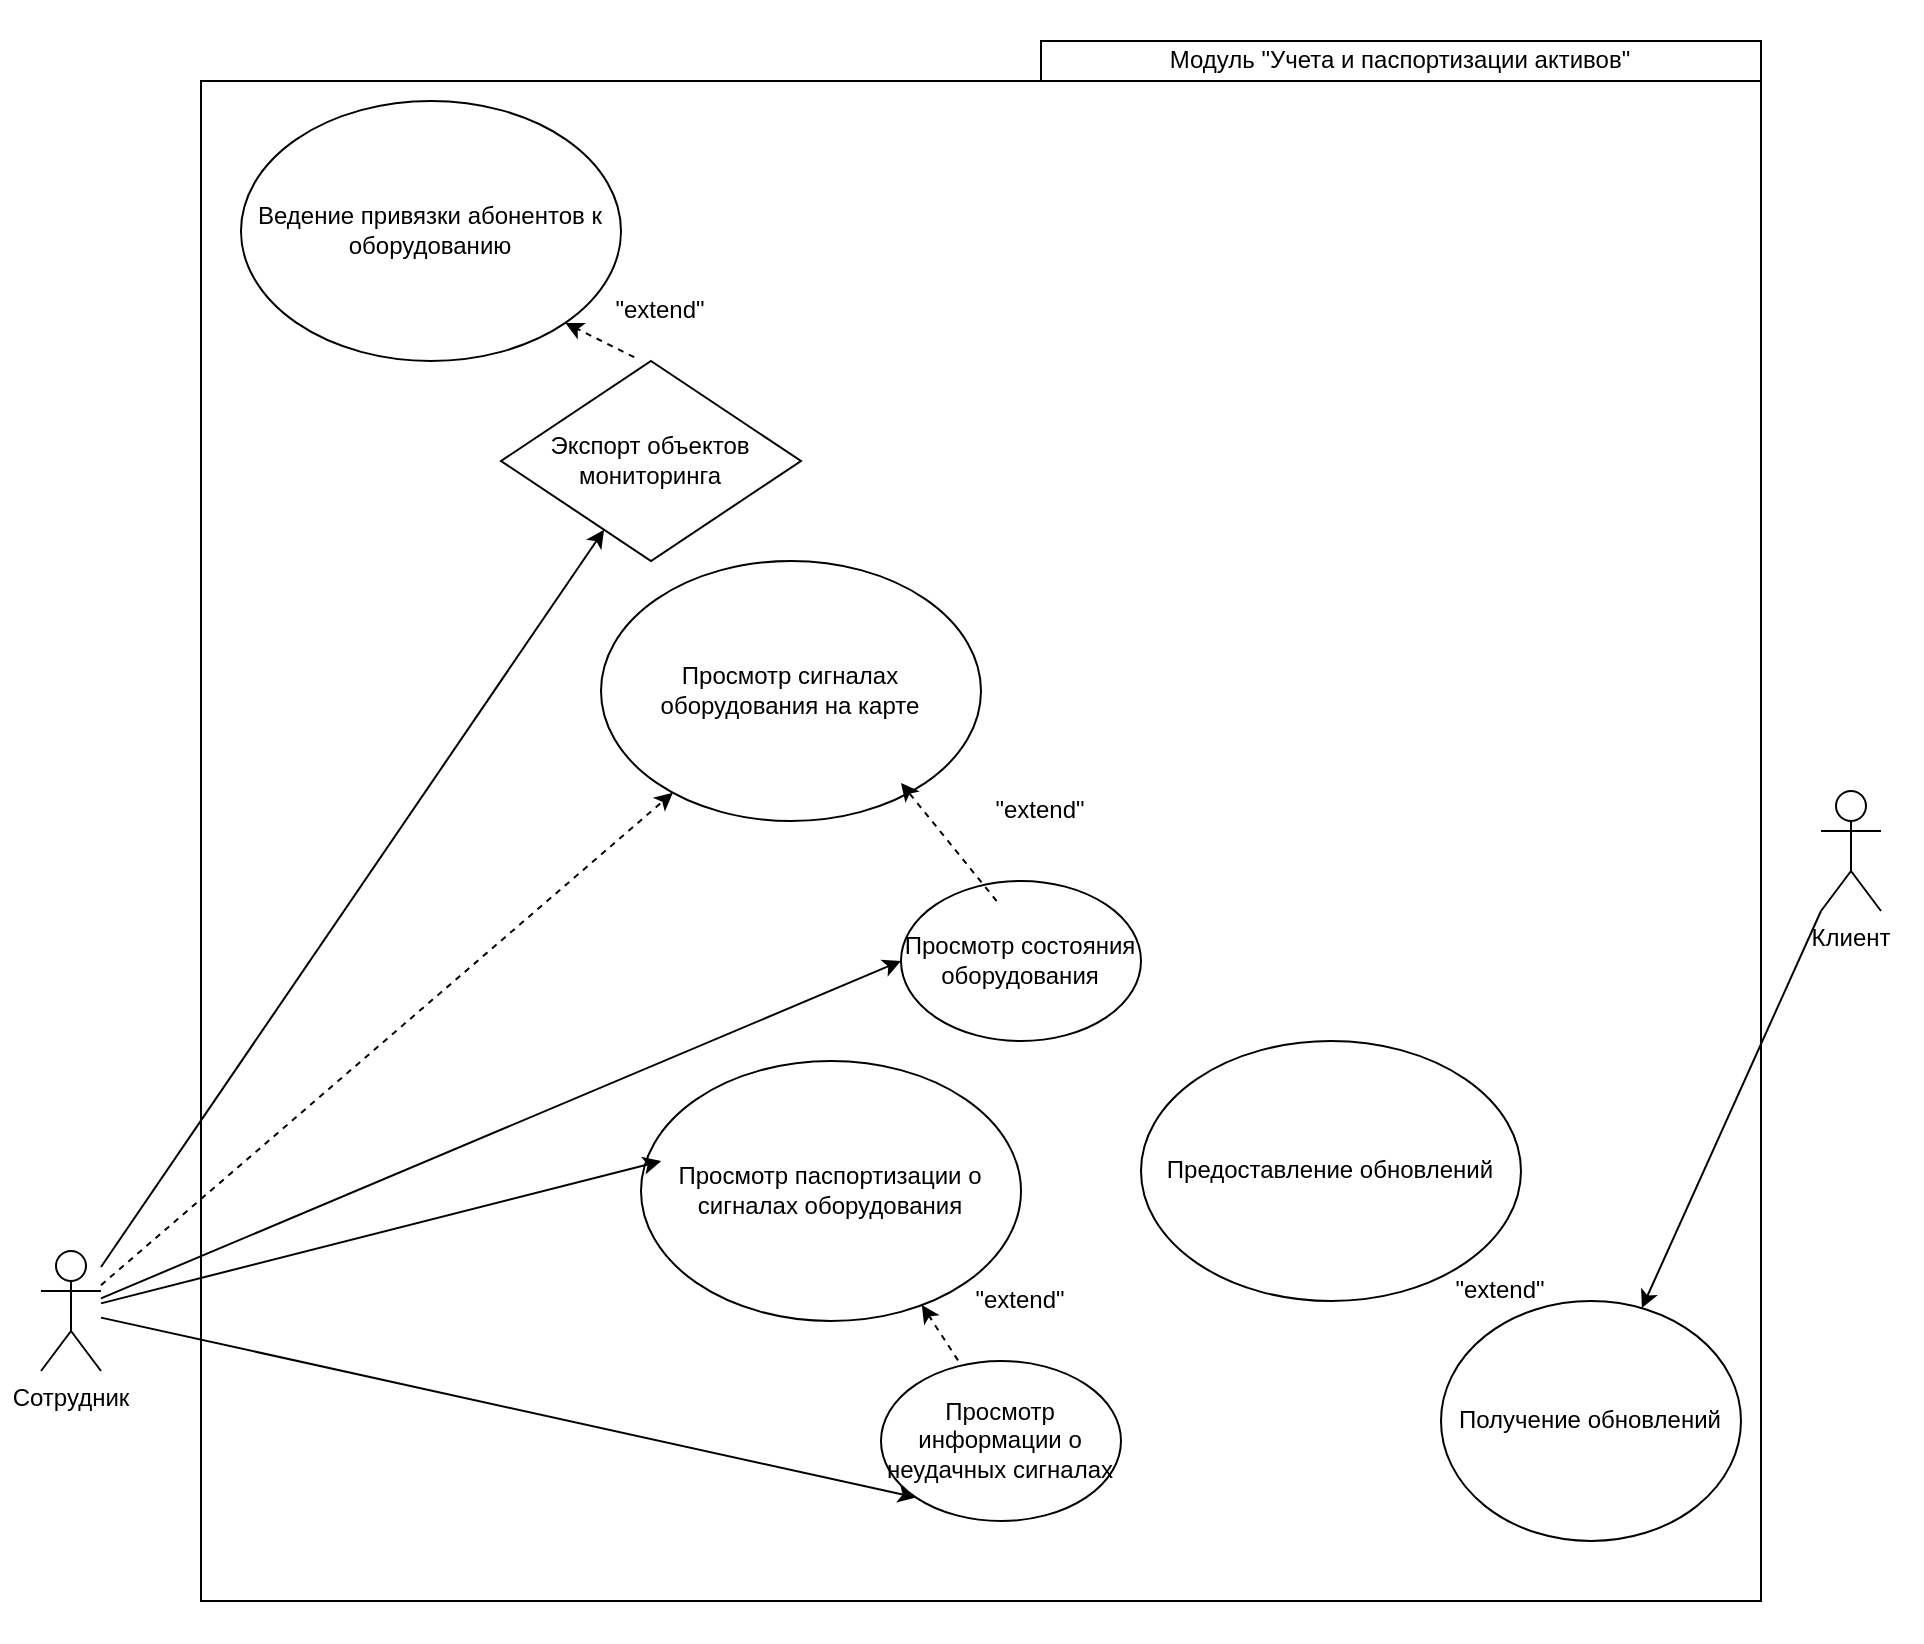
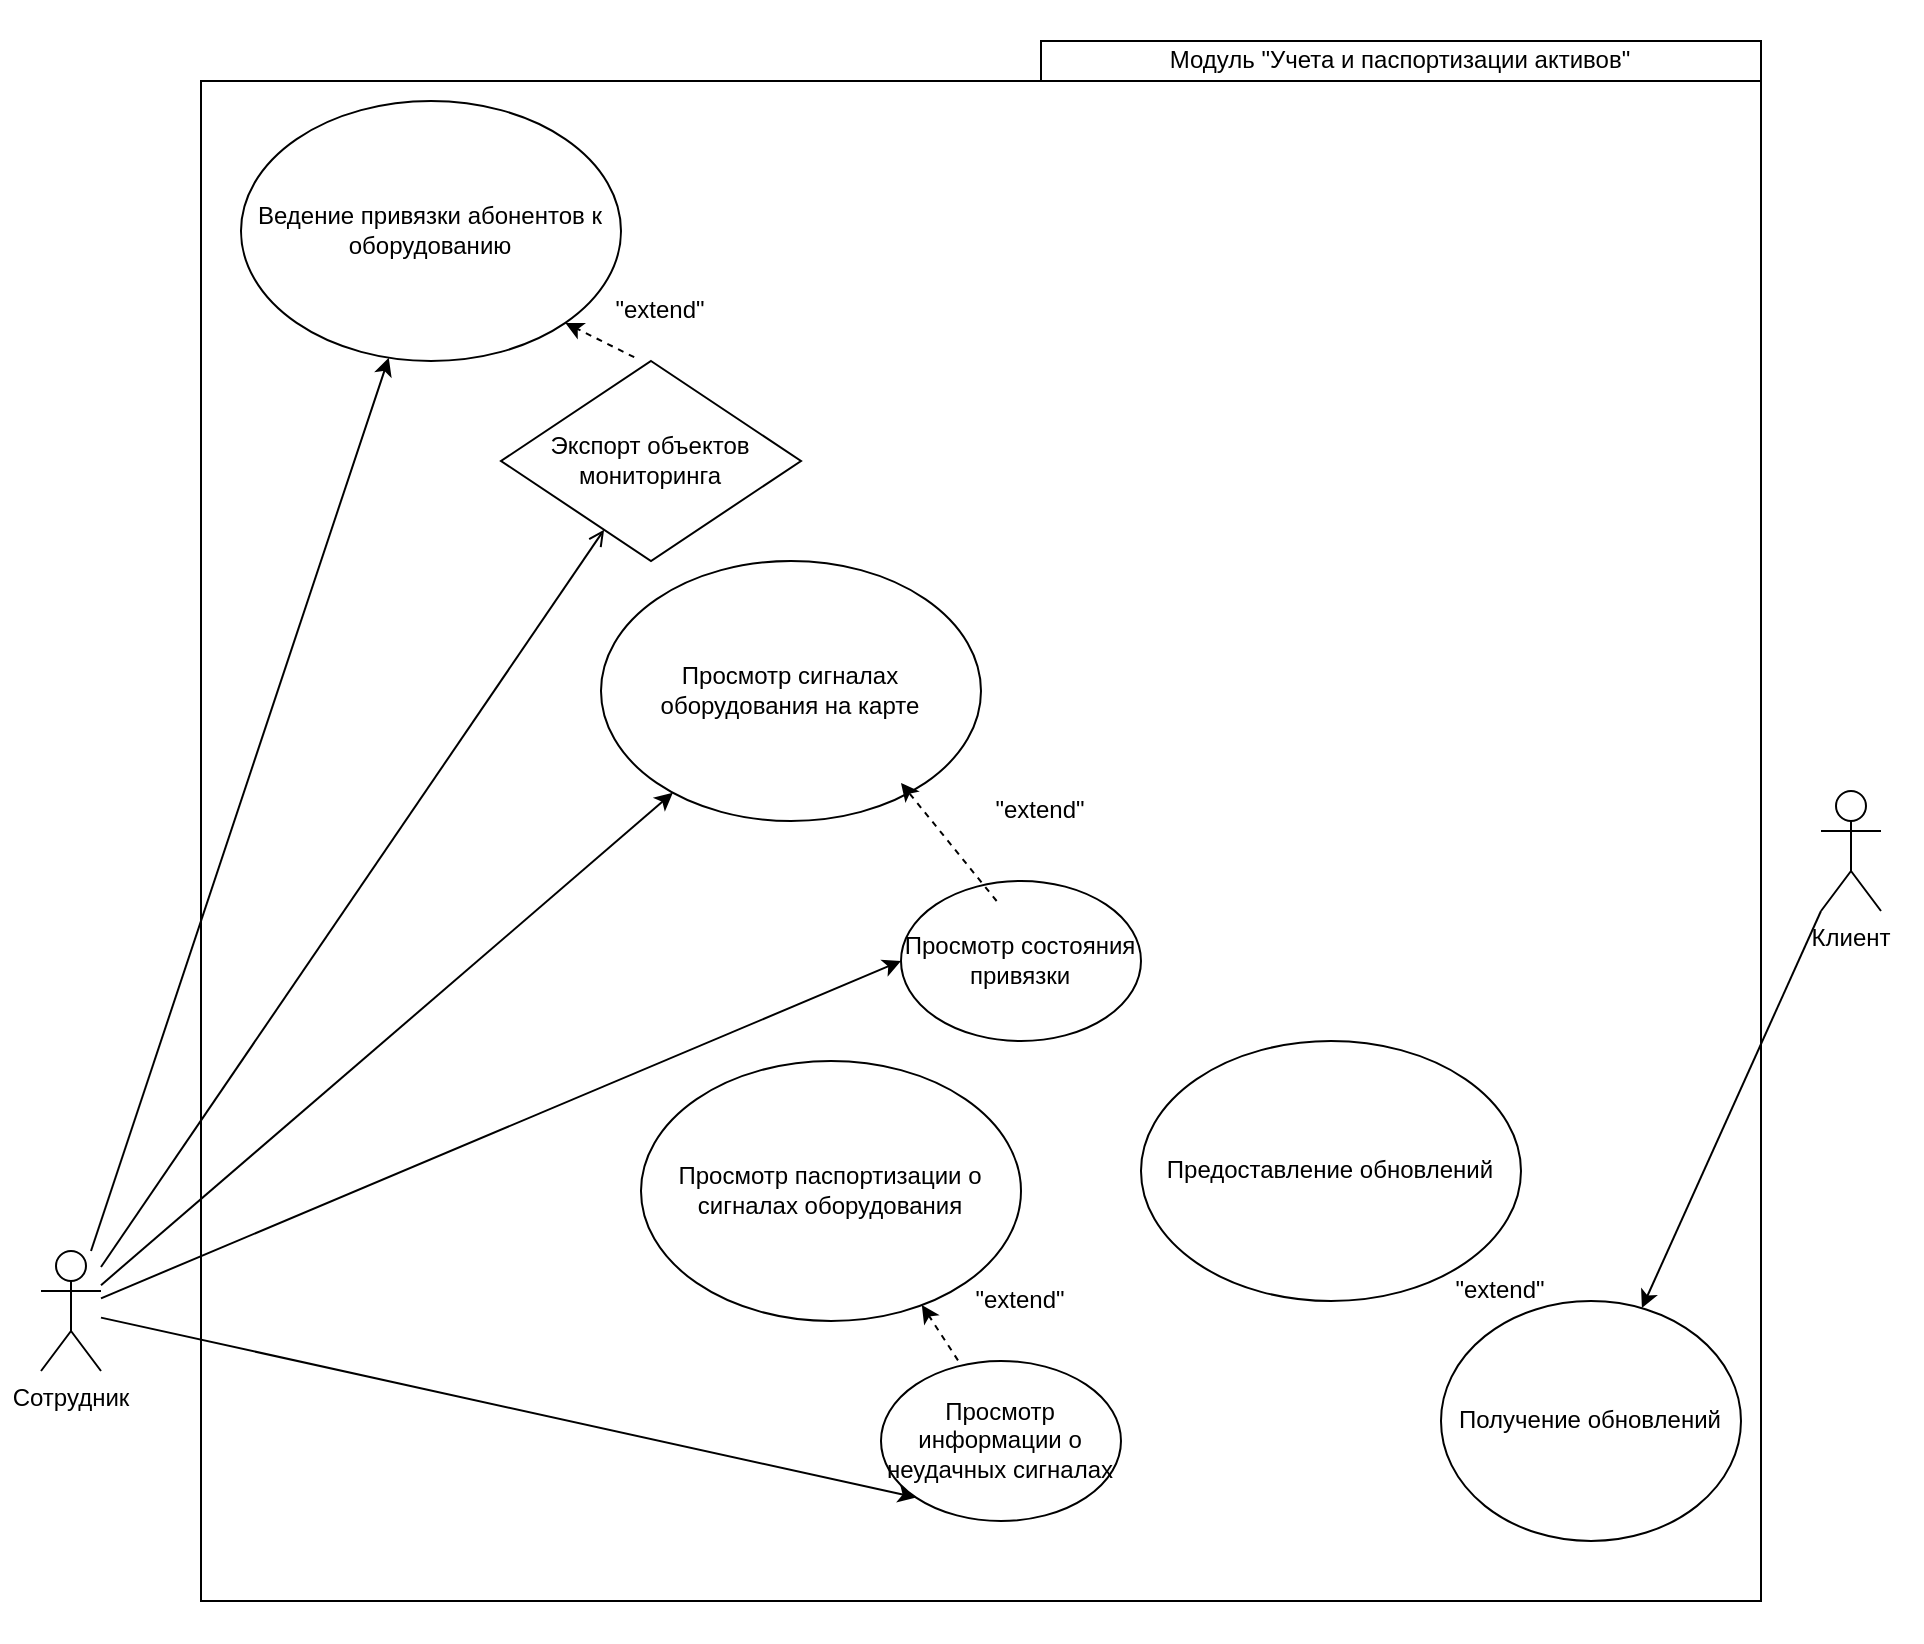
(596, 542) -> (598, 539)
(1021, 961) -> (1021, 961)
(383, 1042) -> (383, 1042)
(374, 1234) -> (238, 810)
